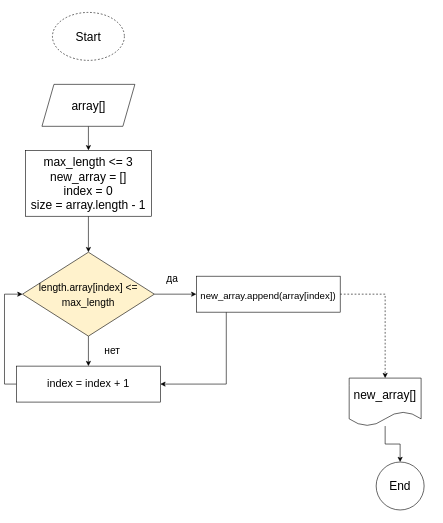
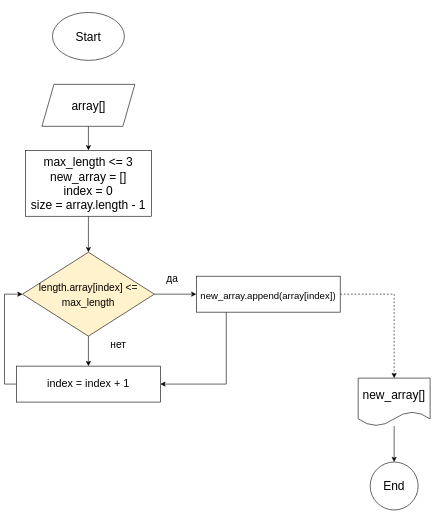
(89, 36) -> (89, 36)
(113, 351) -> (119, 345)
(386, 402) -> (395, 402)
(401, 486) -> (395, 486)
